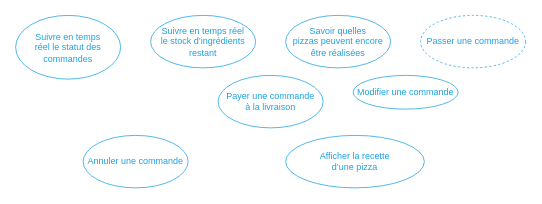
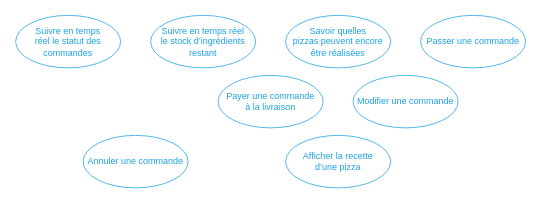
(473, 42) -> (473, 42)
(68, 47) -> (68, 42)
(405, 92) -> (405, 102)
(355, 162) -> (338, 162)
